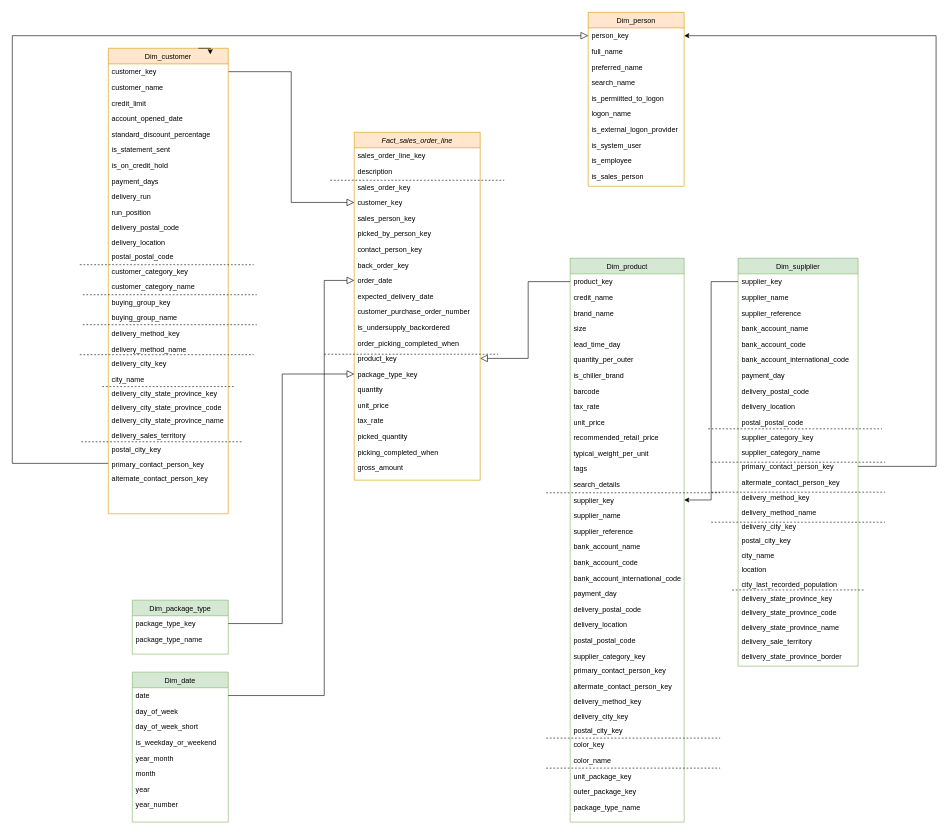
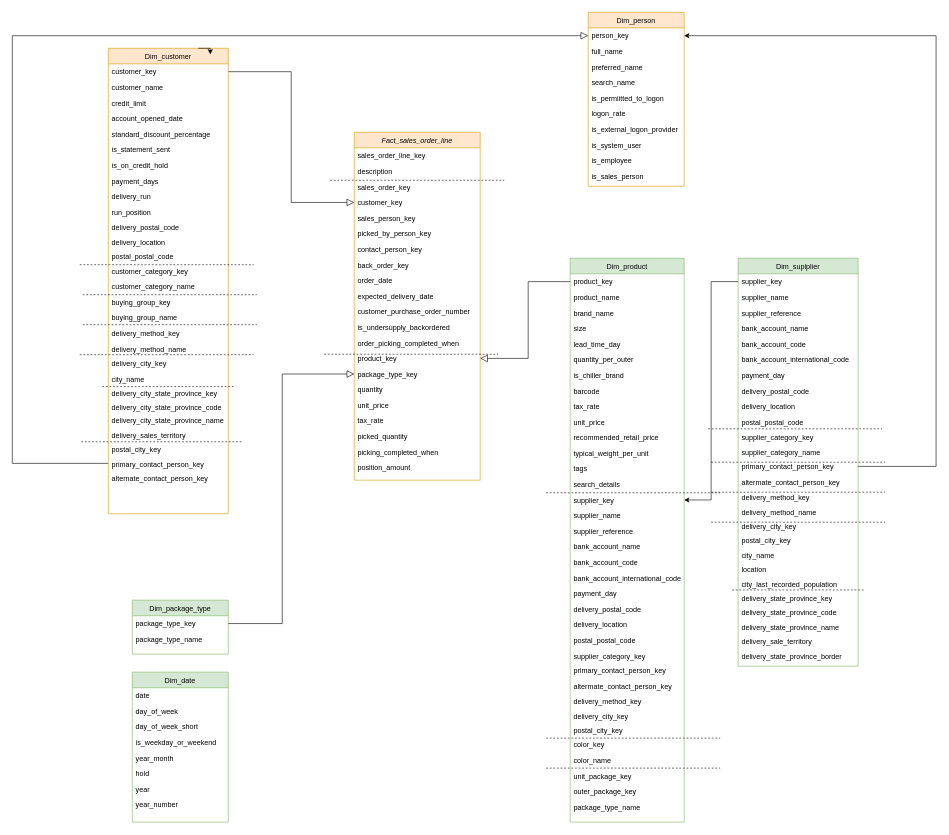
(611, 114) -> (611, 114)
(595, 298) -> (598, 298)
(382, 468) -> (386, 468)
(324, 525) -> none
(146, 774) -> (143, 774)
